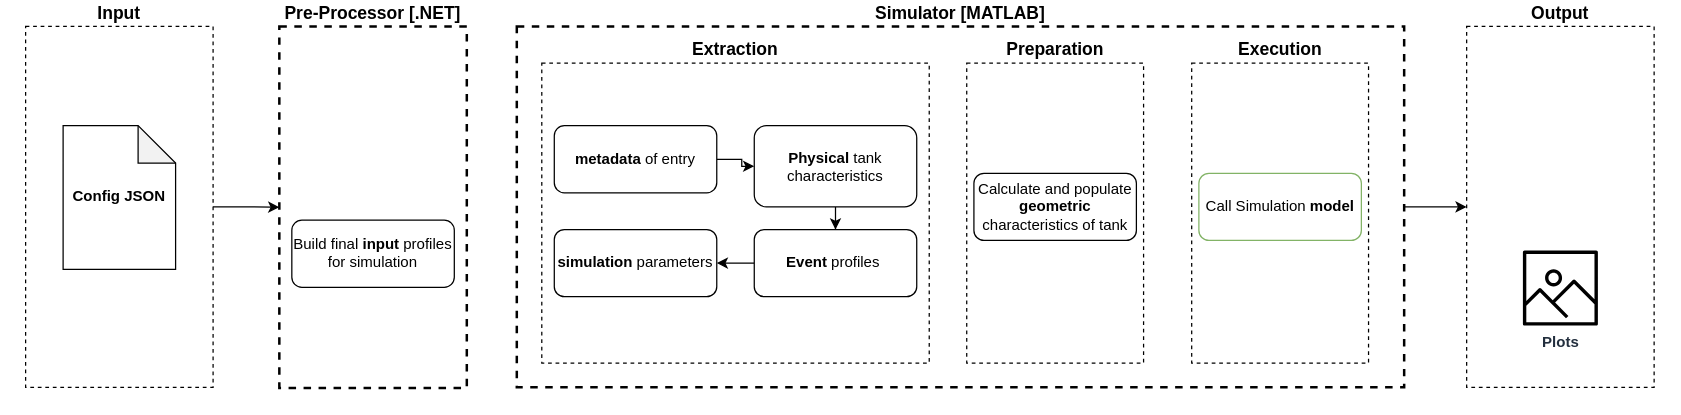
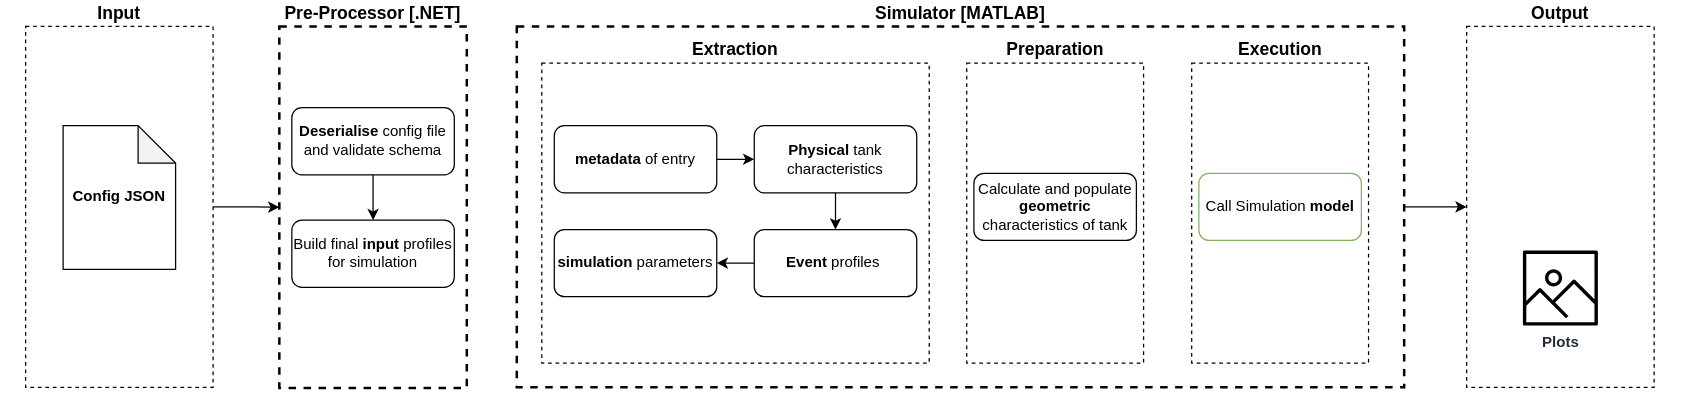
none -> (373, 141)
(836, 166) -> (836, 159)
none -> (373, 198)
